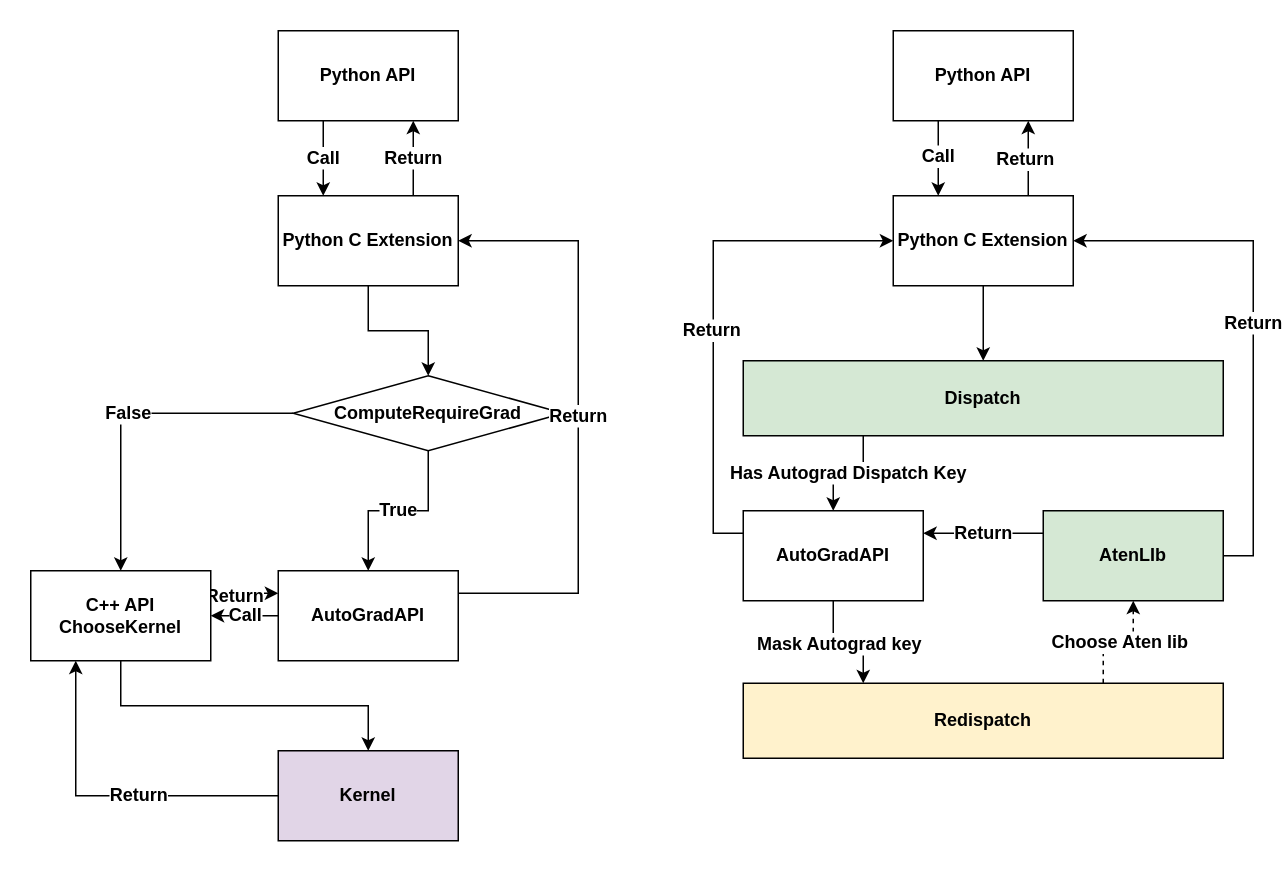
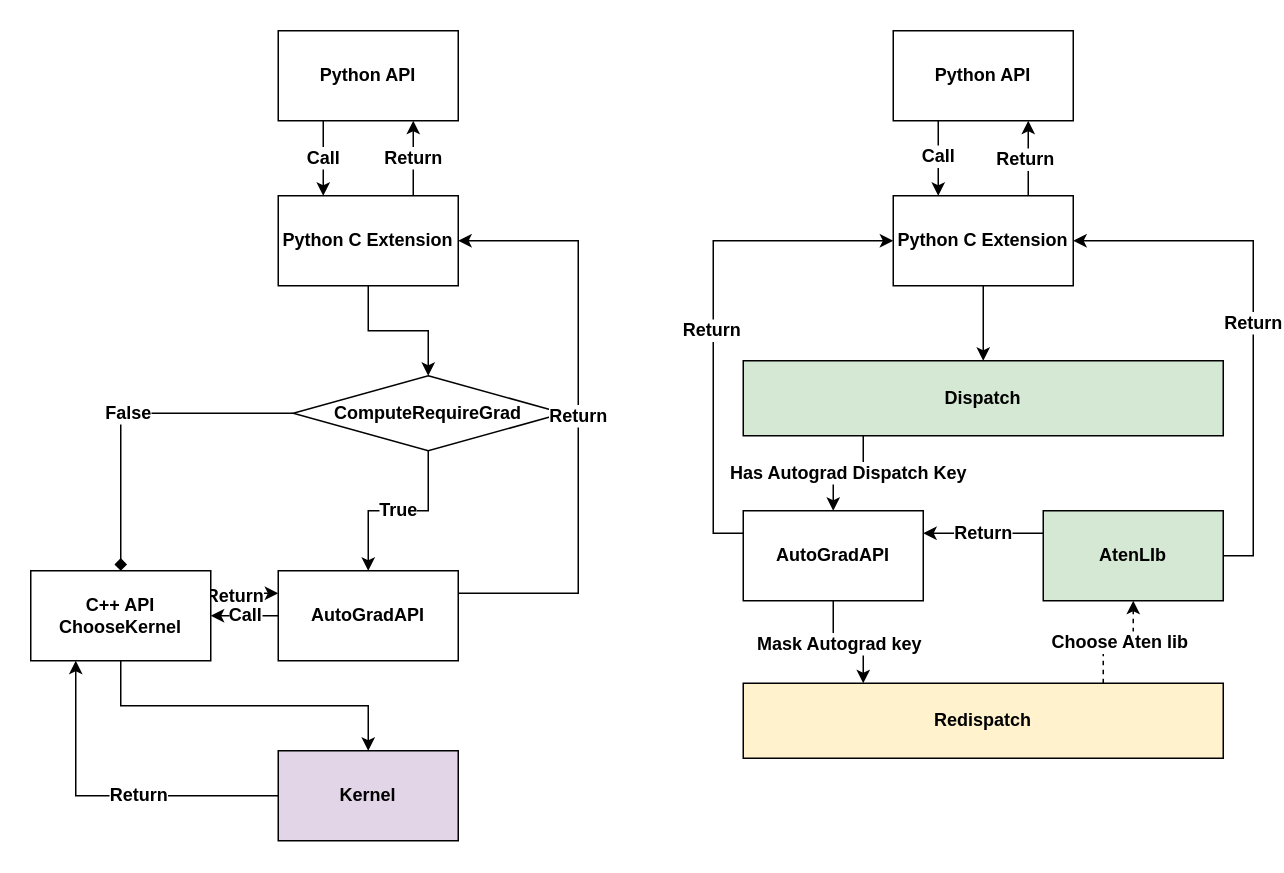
(121, 559) -> (121, 558)
